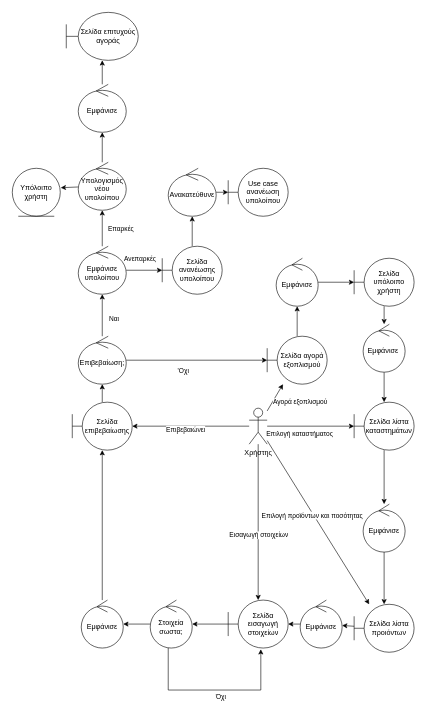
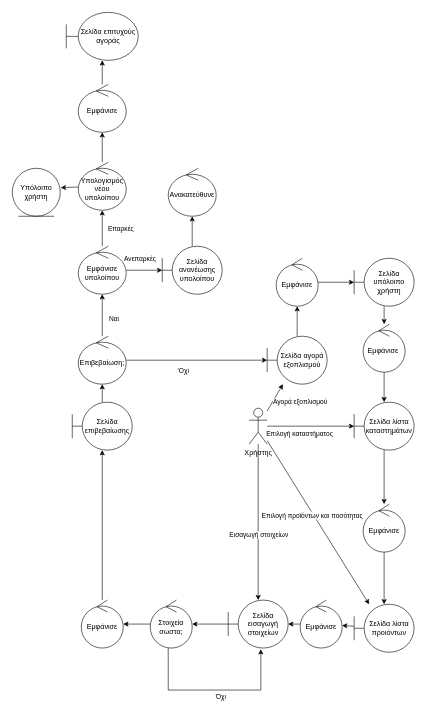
(222, 192) -> none
(258, 192) -> none
(186, 426) -> none
